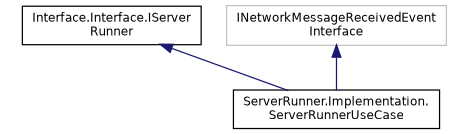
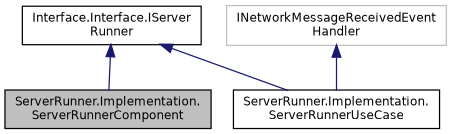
(336, 25) -> (336, 25)
none -> (108, 109)
